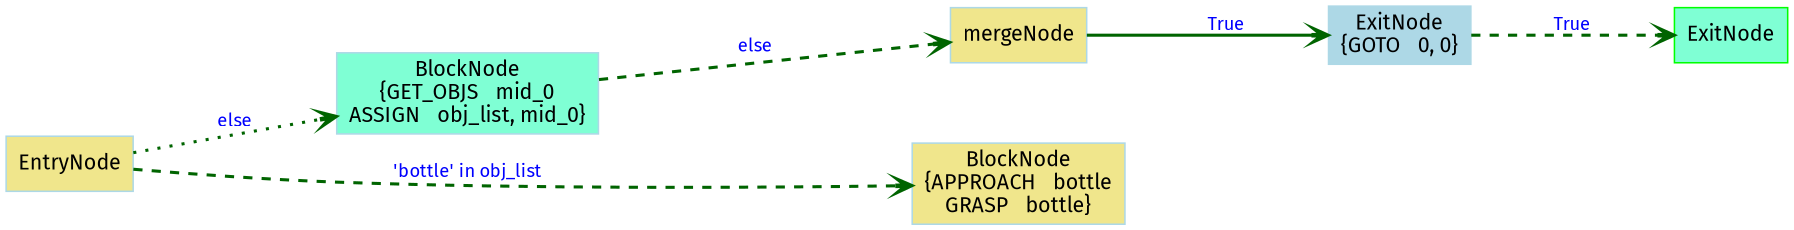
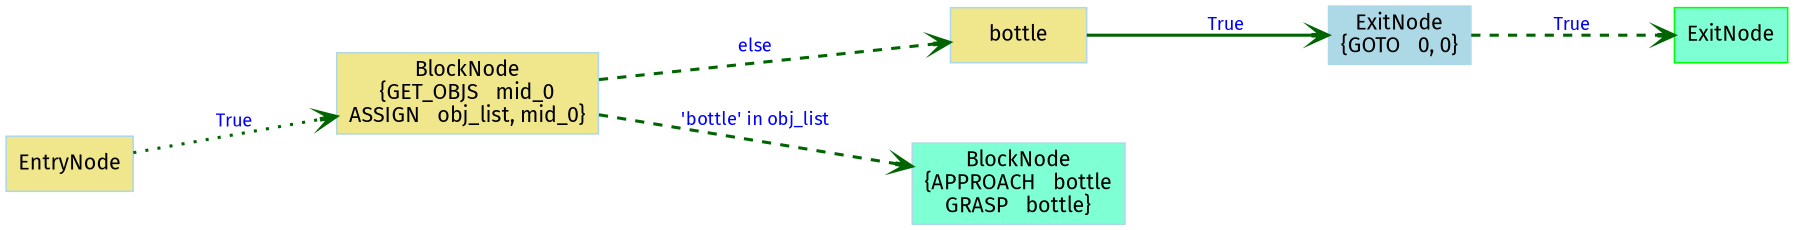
(1019, 35) -> (1019, 35)
(468, 93) -> (468, 93)
(235, 122) -> (235, 122)
(1019, 184) -> (1019, 184)
(515, 186) -> (748, 139)
